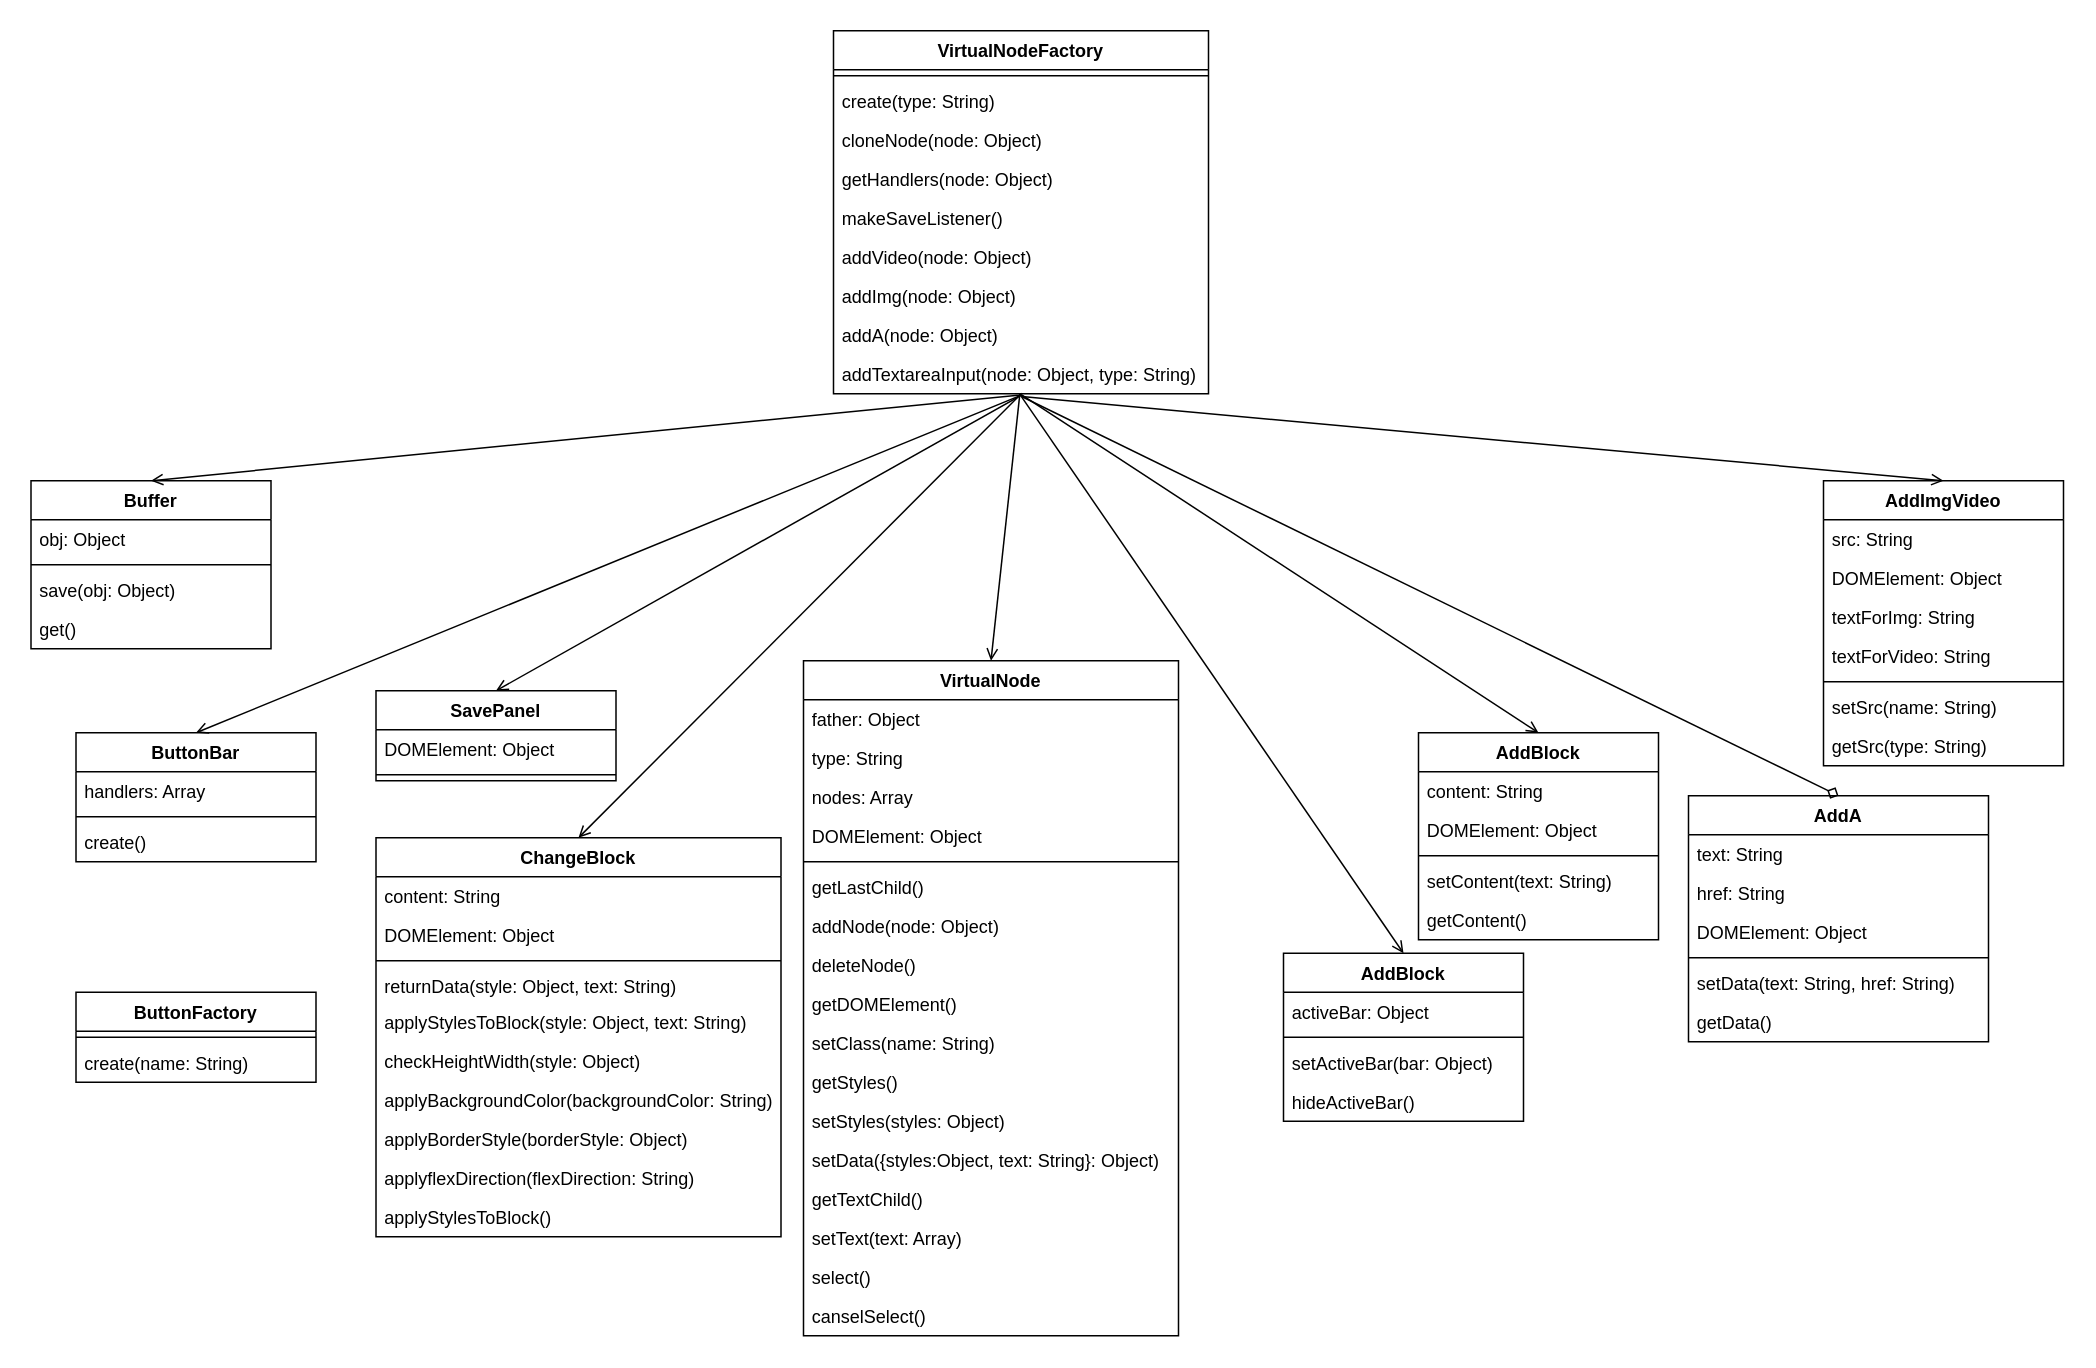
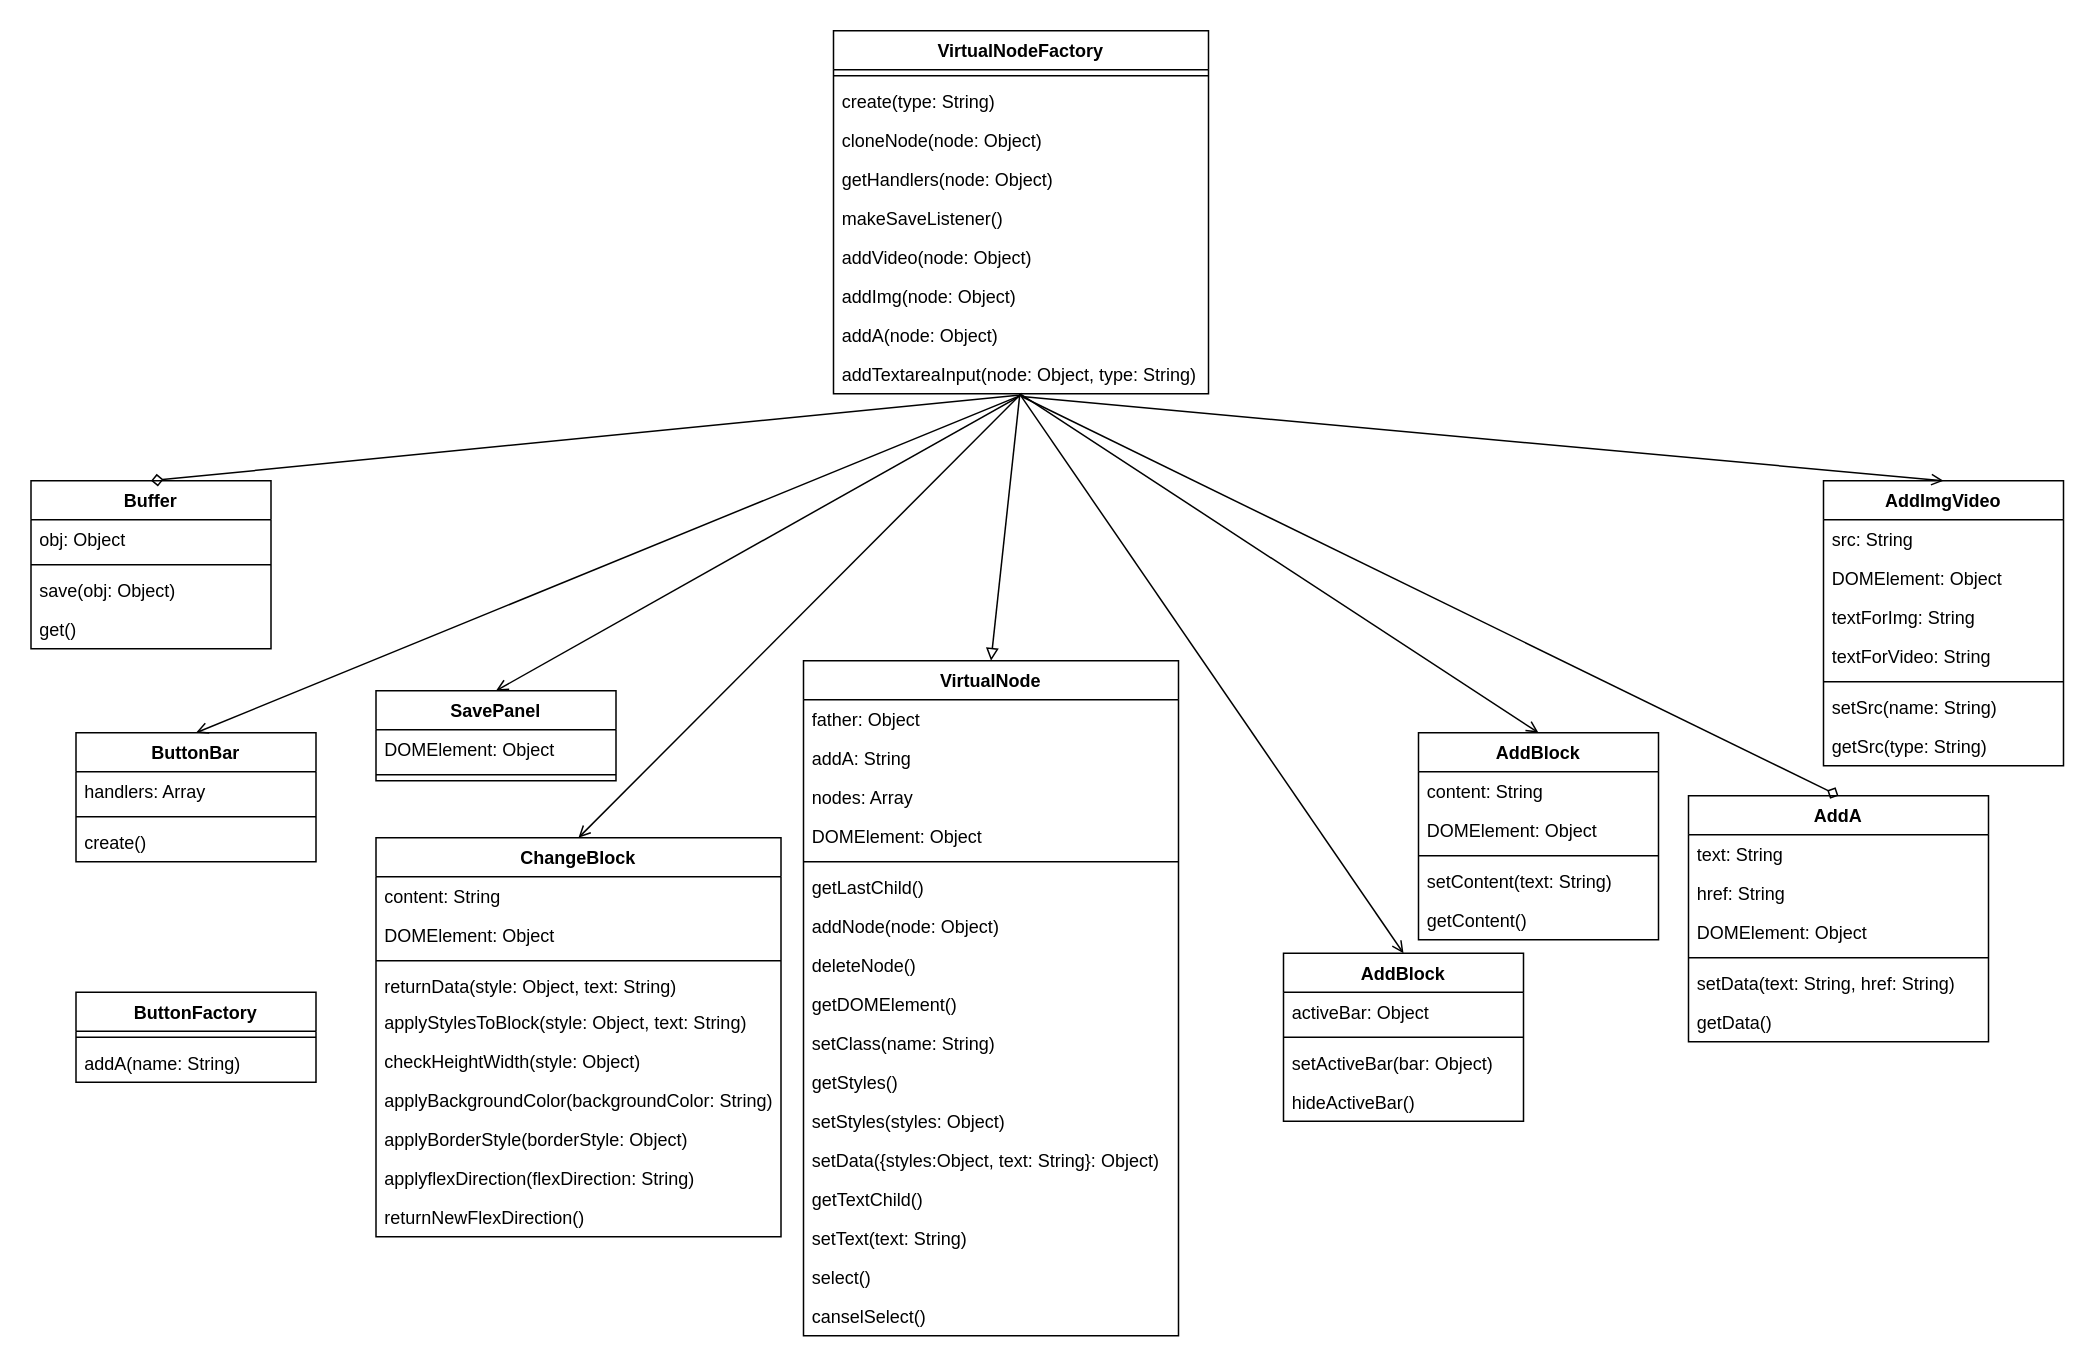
(159, 480) -> (163, 480)
(992, 651) -> (992, 647)
(865, 759) -> (865, 759)
(178, 1064) -> (168, 1064)
(478, 1218) -> (498, 1218)
(908, 1239) -> (910, 1239)
